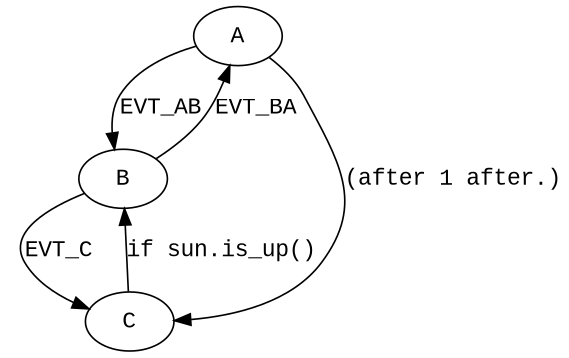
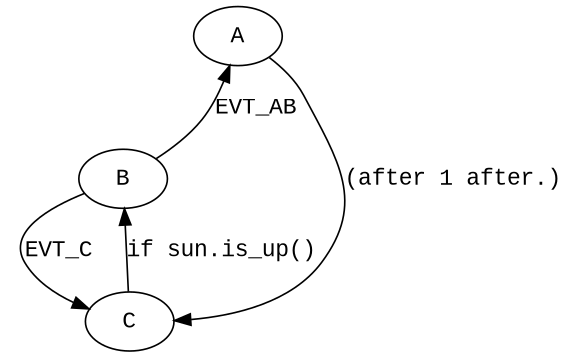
(137, 75) -> none
(256, 107) -> (256, 107)
